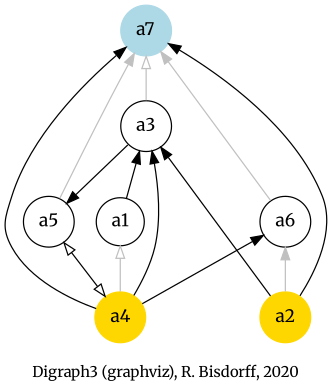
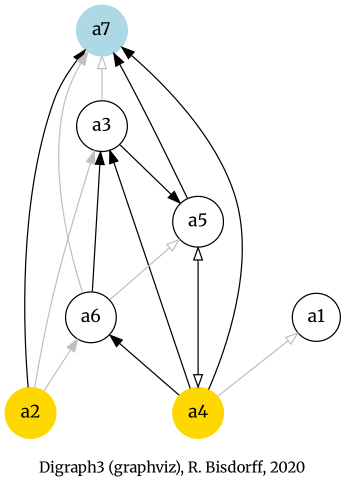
(93, 131) -> (154, 131)
(131, 181) -> (96, 228)
(219, 227) -> (58, 274)
none -> (140, 274)
